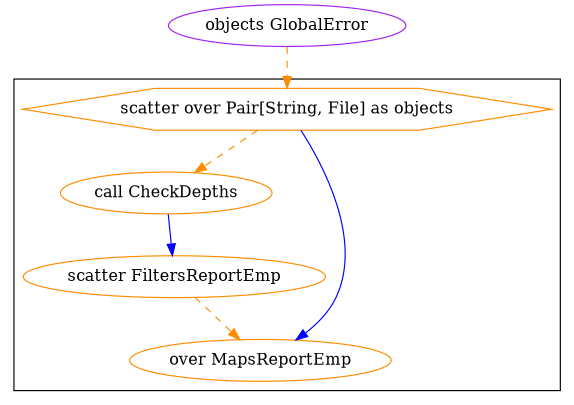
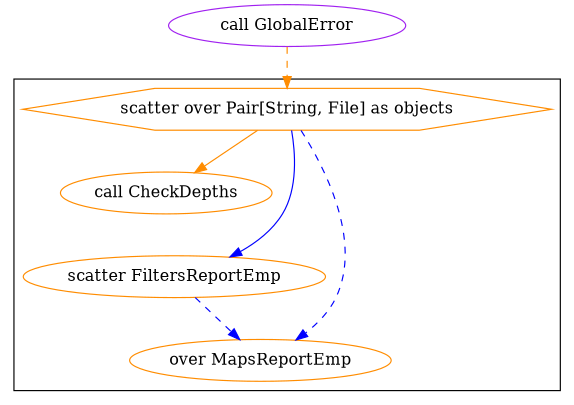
(287, 26) -> (287, 26)
(231, 148) -> (231, 148)
(170, 229) -> (288, 201)
(343, 234) -> (343, 234)
(213, 315) -> (213, 315)
